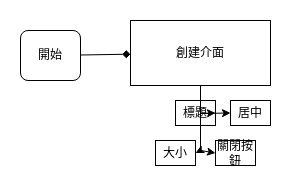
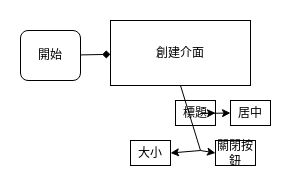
(201, 53) -> (181, 53)
(176, 153) -> (151, 153)
